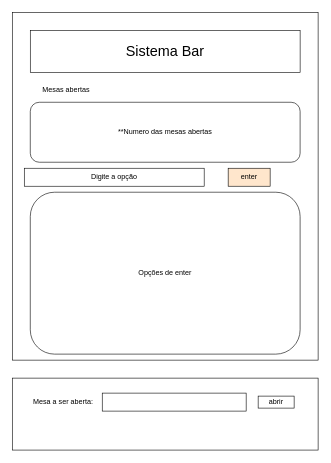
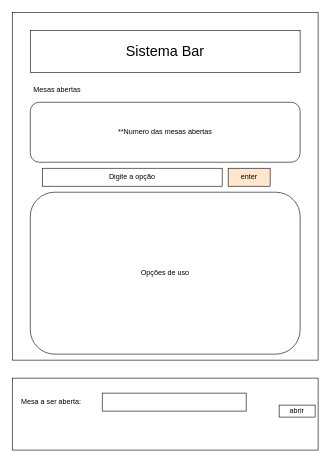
(66, 90) -> (57, 90)
(114, 177) -> (132, 177)
(165, 273) -> (165, 273)
(63, 402) -> (51, 402)
(276, 402) -> (297, 411)
